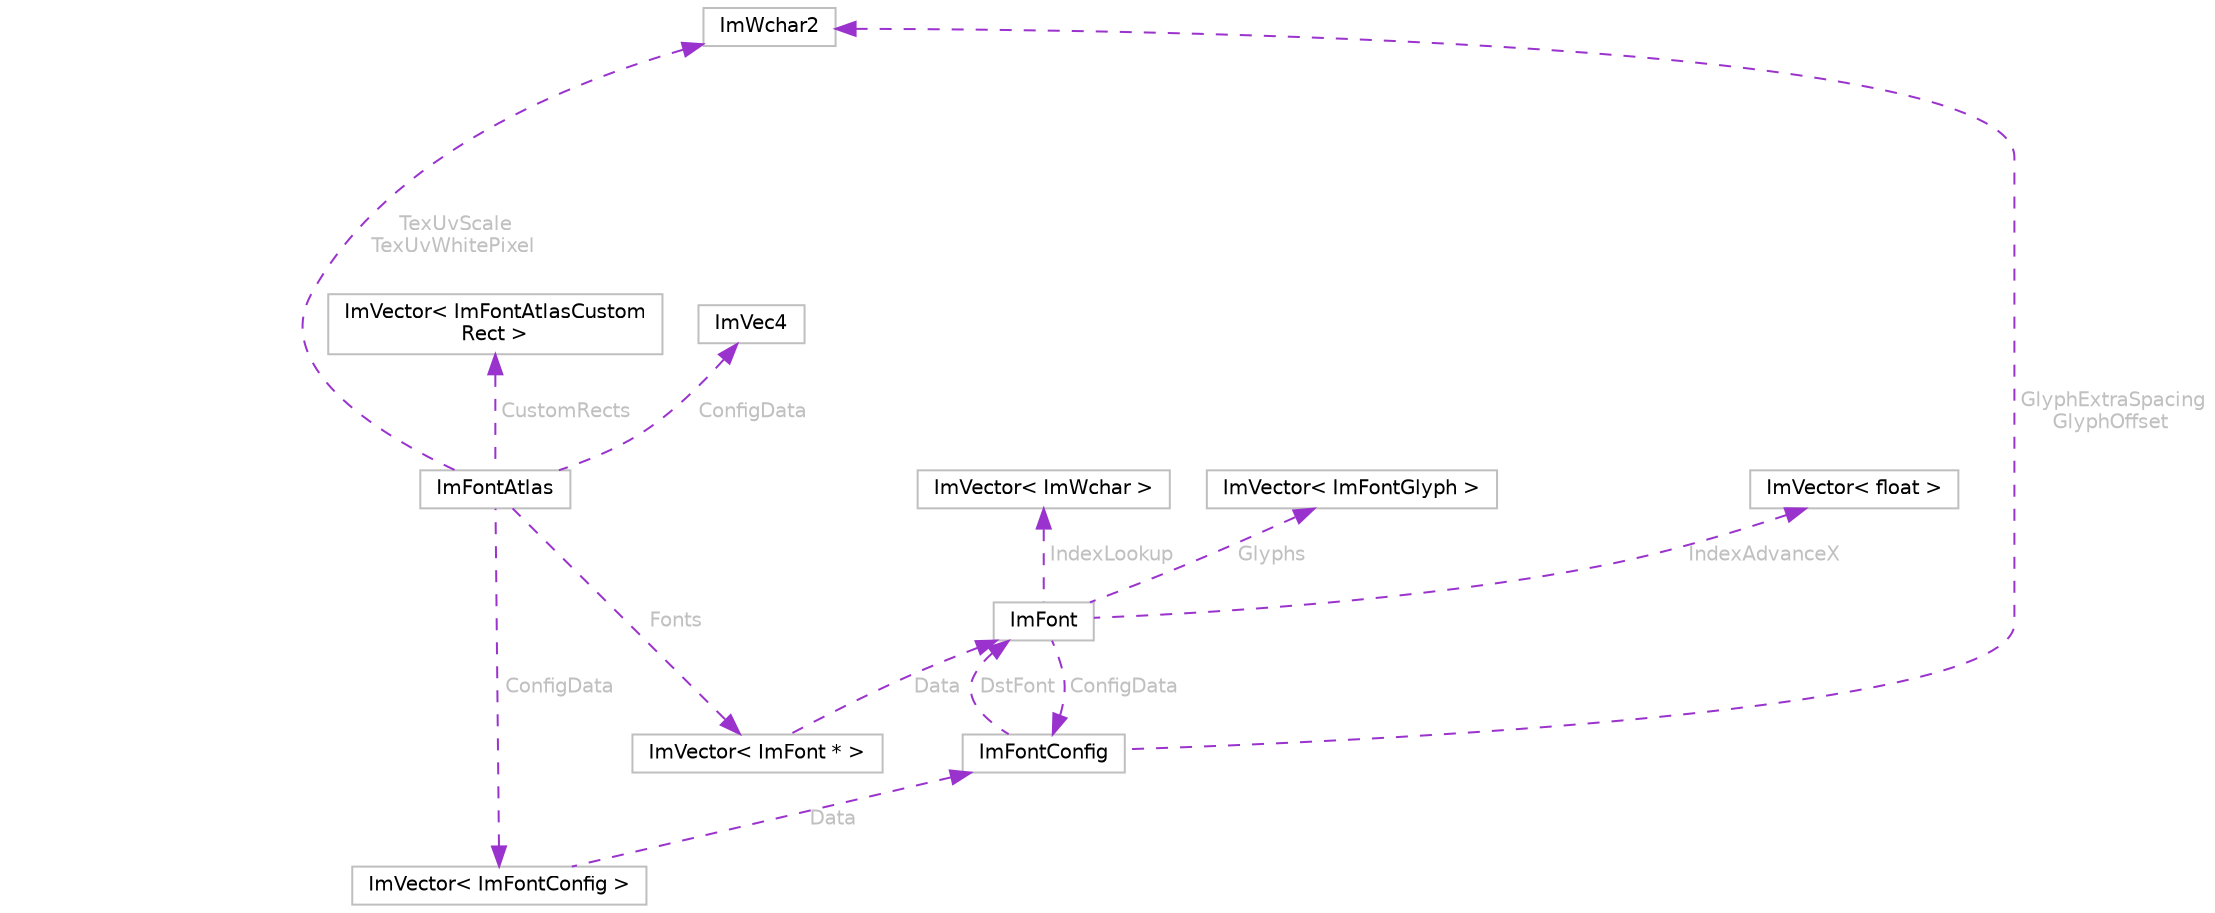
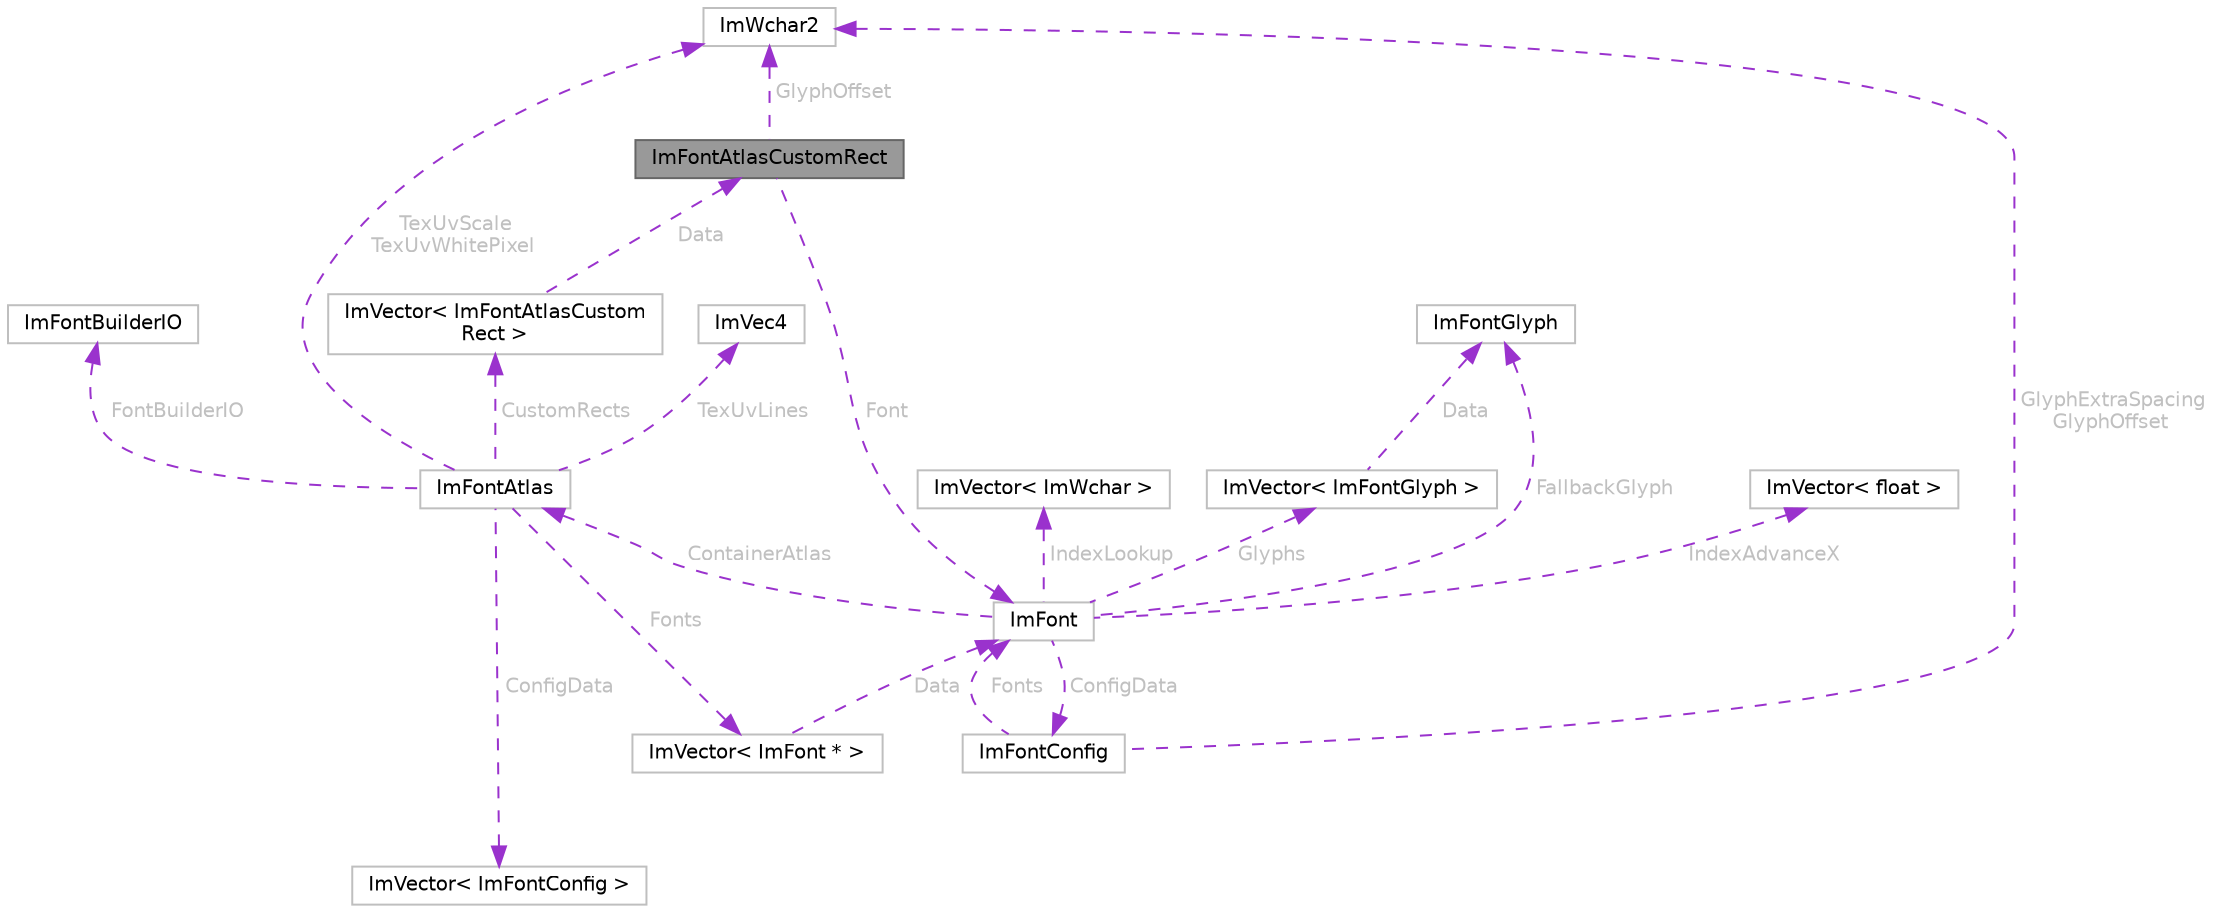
none -> (770, 159)
none -> (103, 324)
none -> (1496, 324)
(751, 412) -> (751, 412)
none -> (773, 589)
(1015, 687) -> (1015, 687)
(761, 822) -> none
